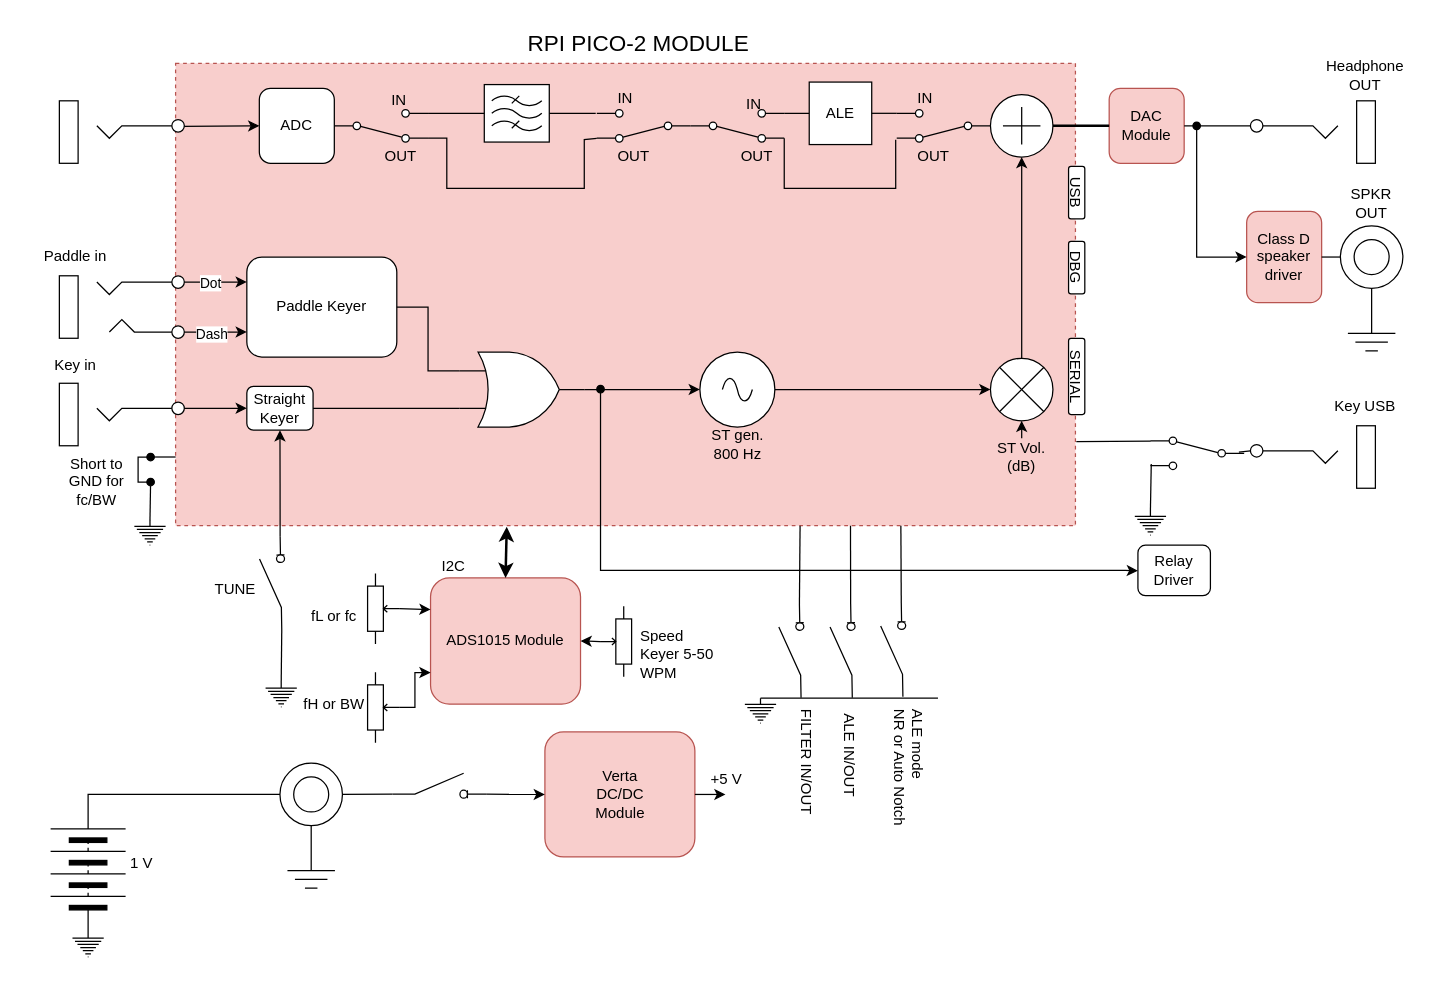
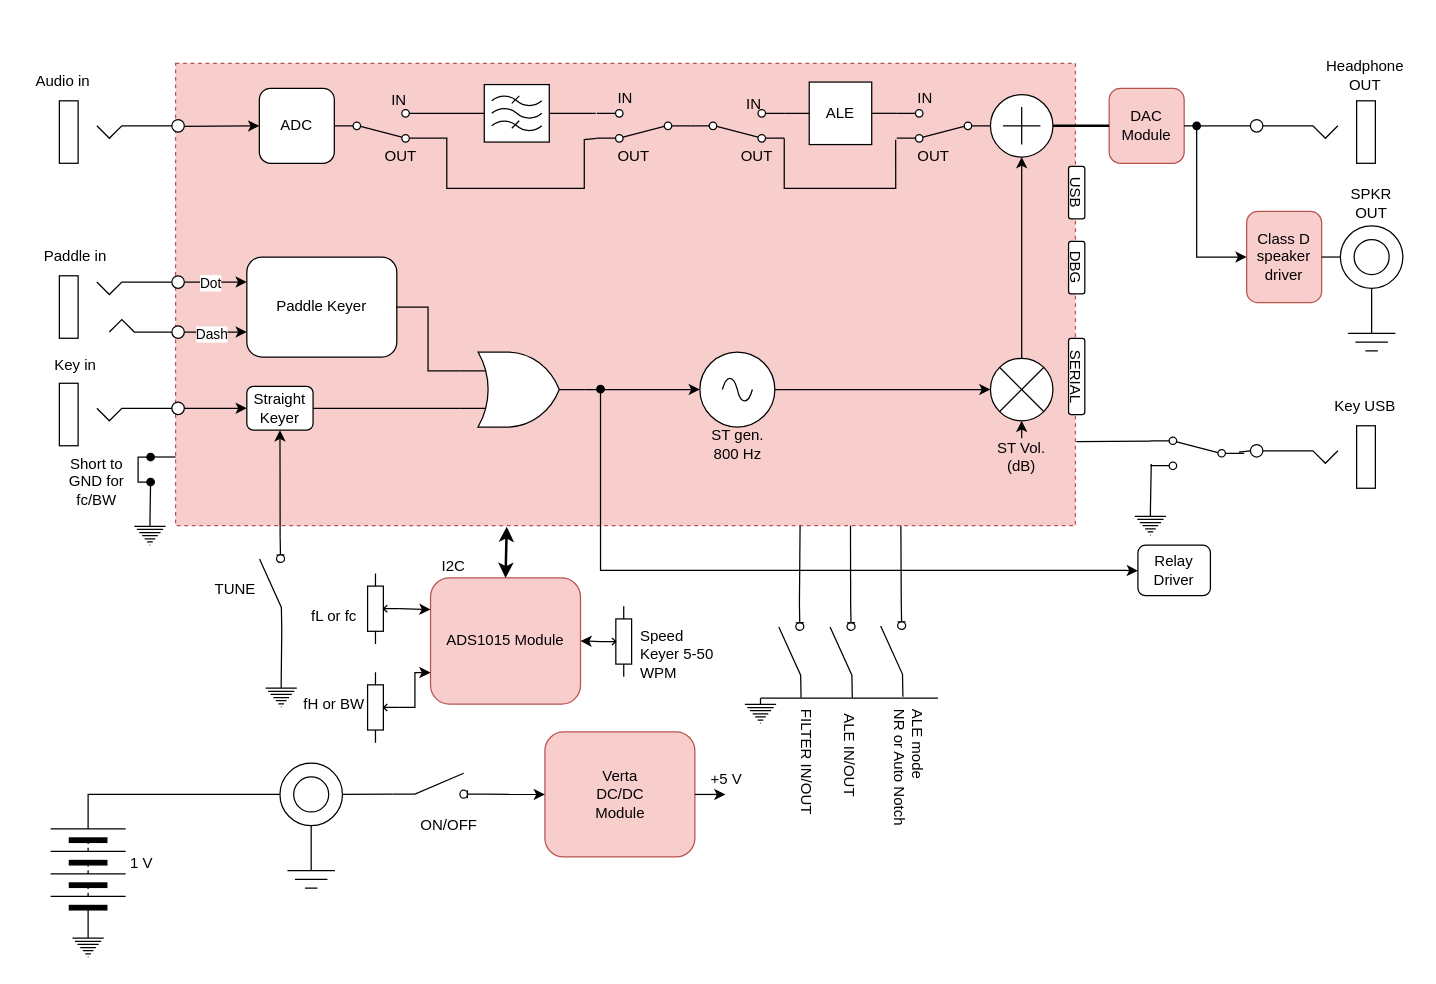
(638, 44) -> none
none -> (63, 82)
none -> (449, 826)
